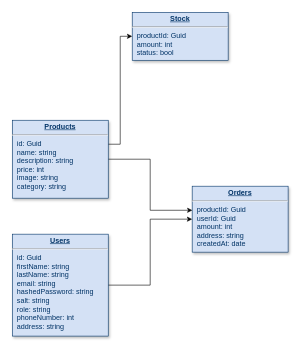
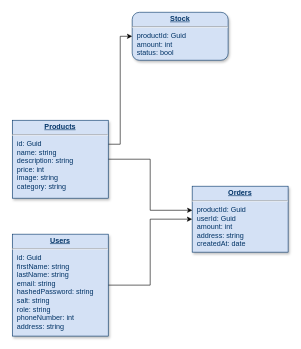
(180, 36) -> (180, 36)
